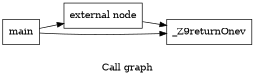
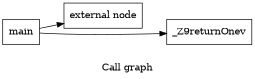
(151, 23) -> none
